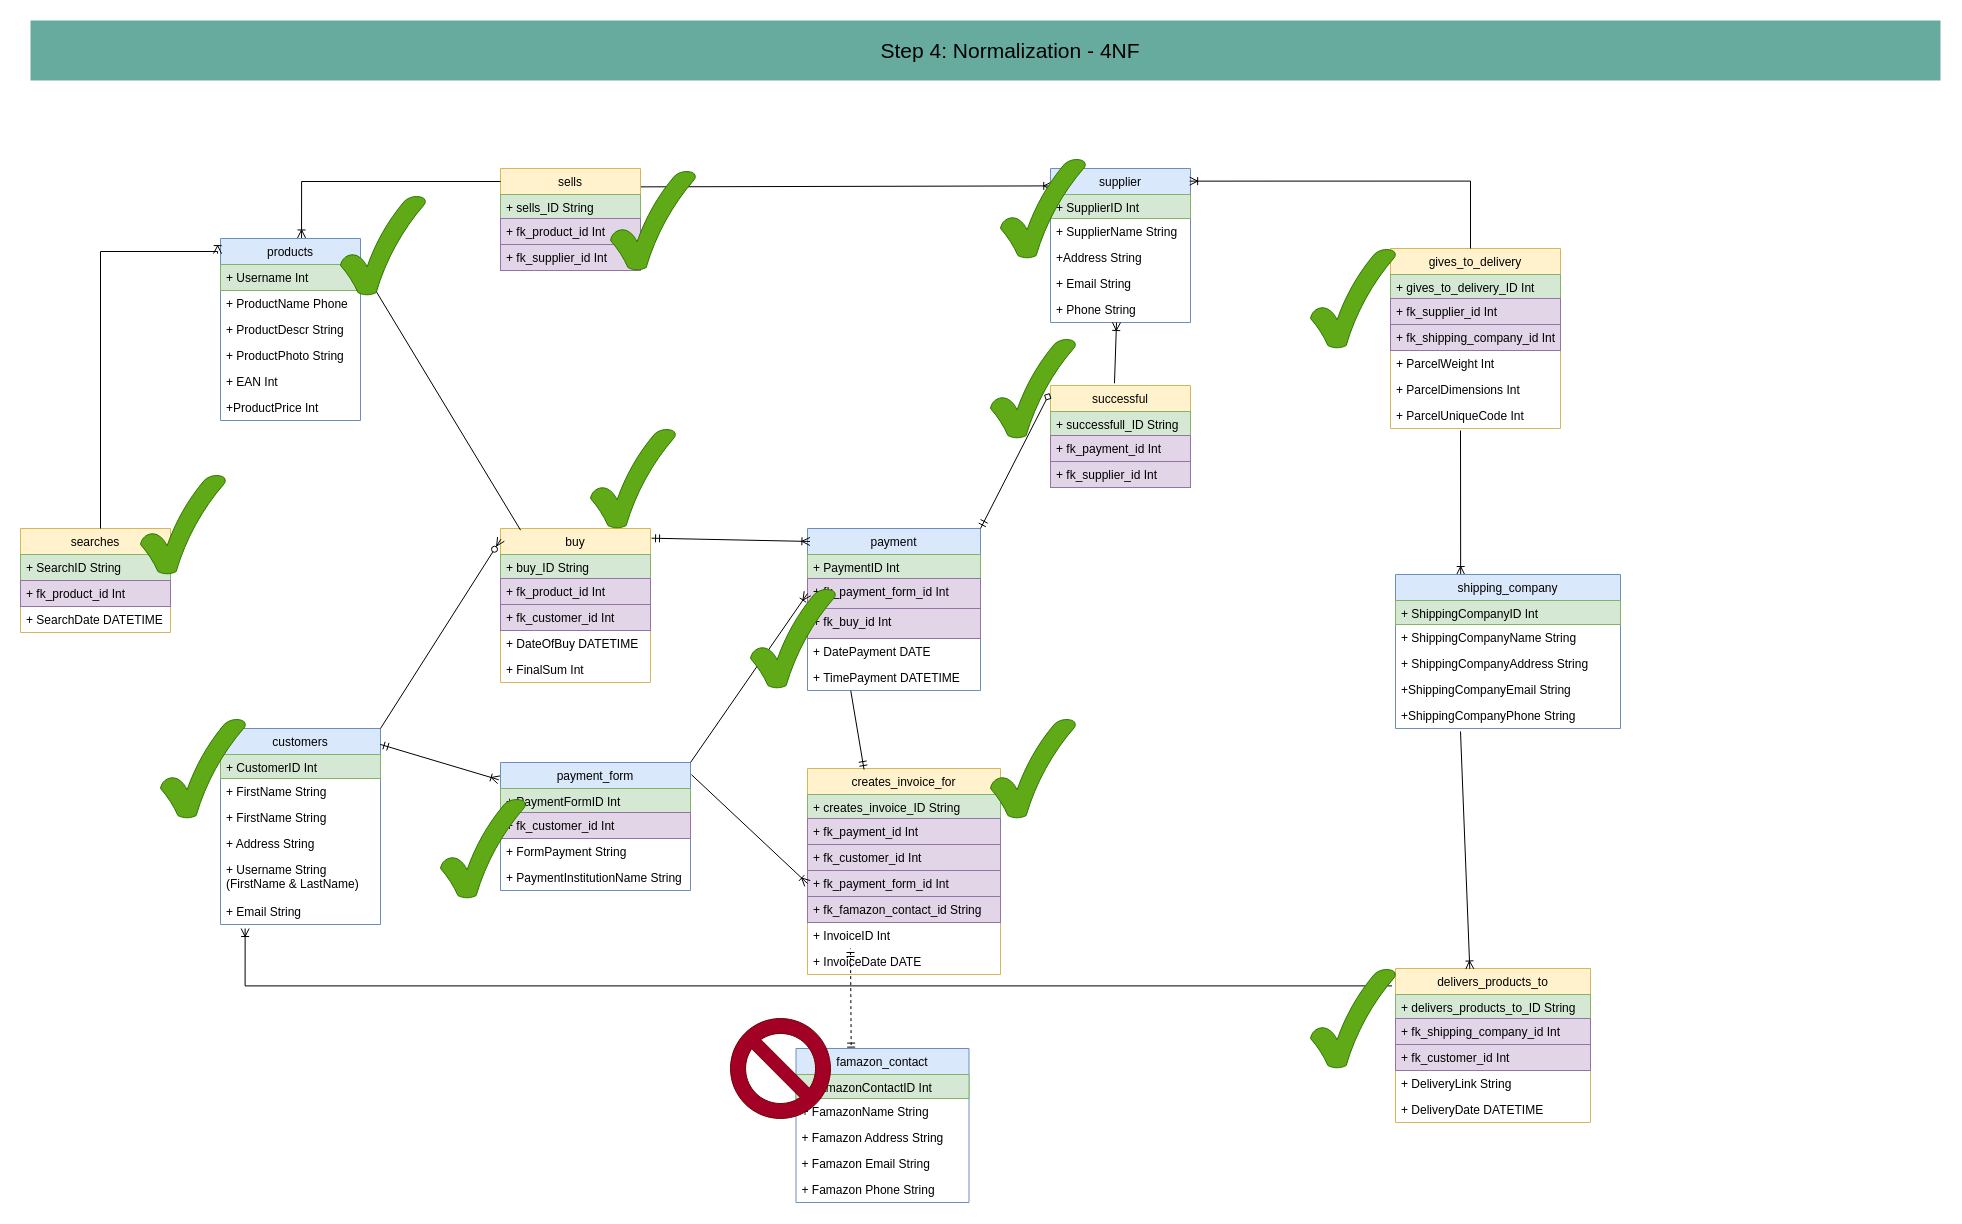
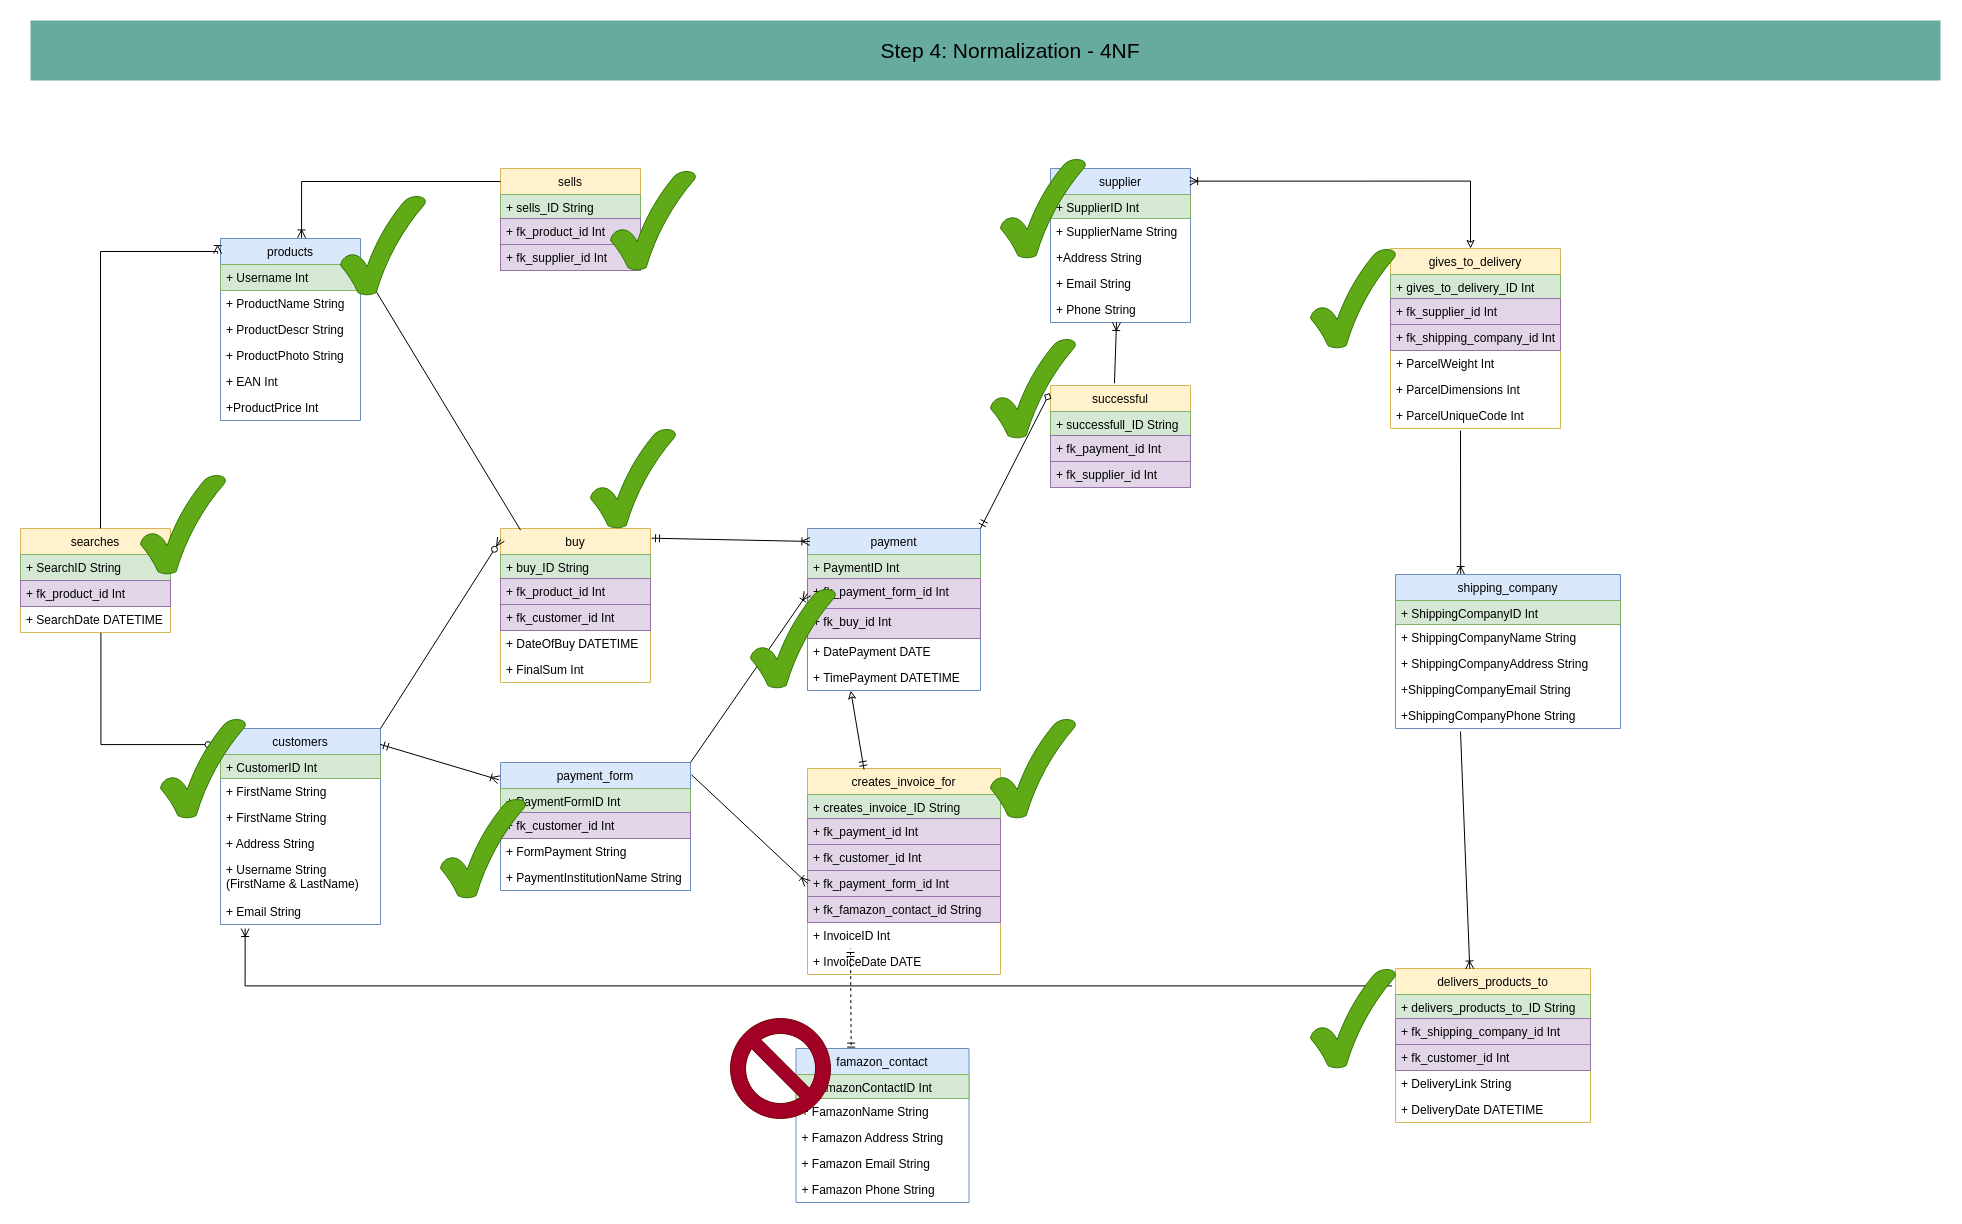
(867, 186) -> none
(1471, 243) -> (1471, 240)
(287, 304) -> (289, 304)
(852, 696) -> (852, 698)
none -> (101, 743)
